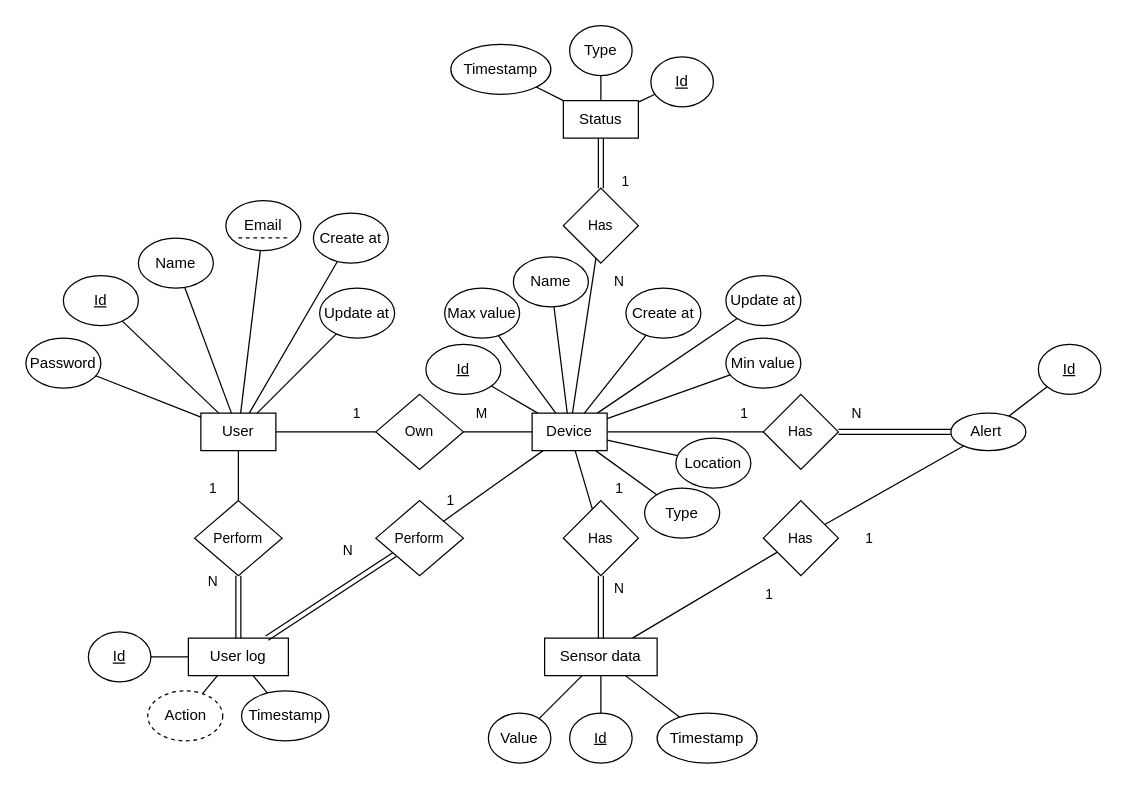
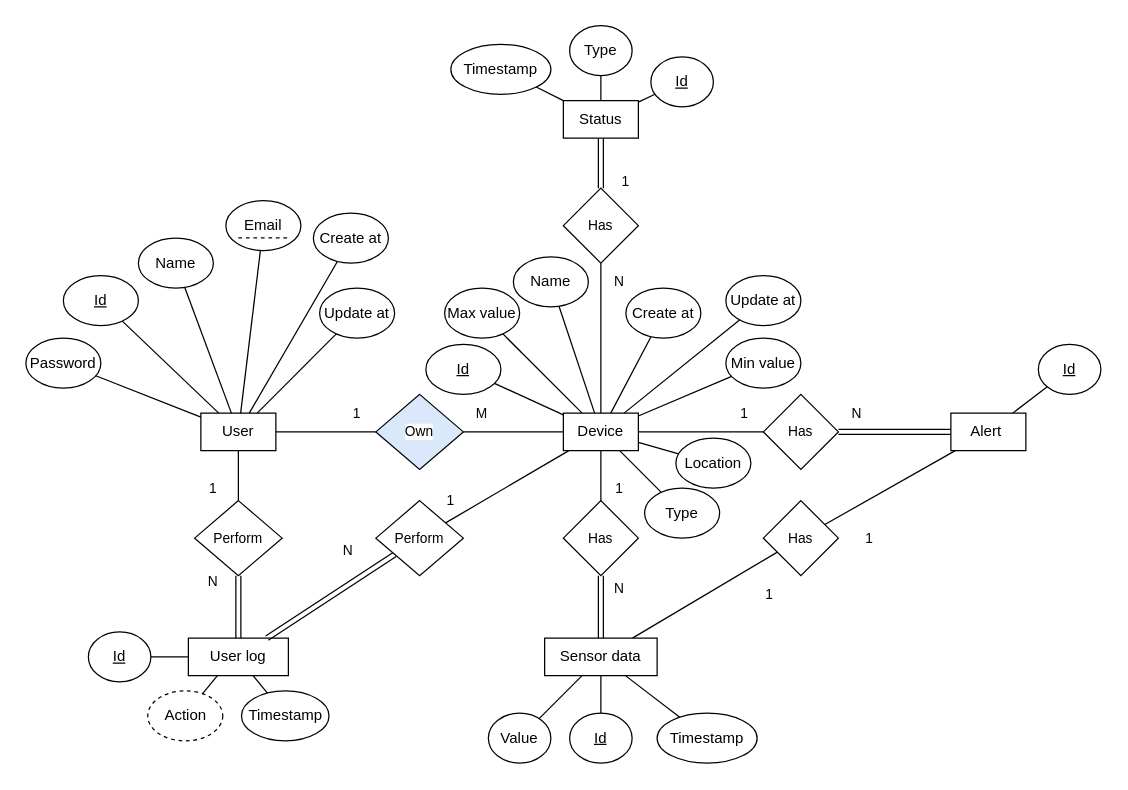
(419, 432) -> (419, 432)
(569, 432) -> (601, 432)
(988, 432) -> (988, 432)
